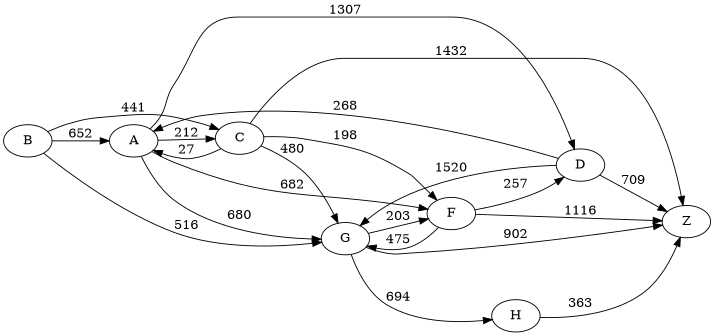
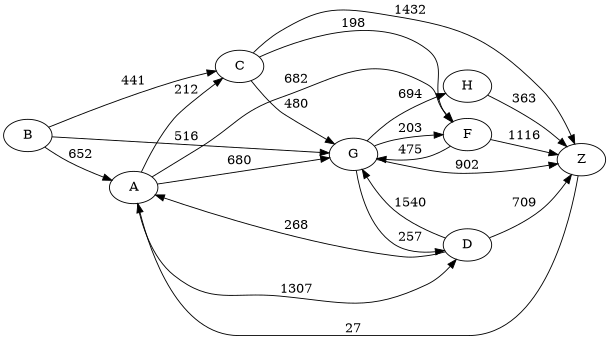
(192, 158) -> (373, 336)
(451, 168) -> (410, 203)
(517, 200) -> (379, 230)
